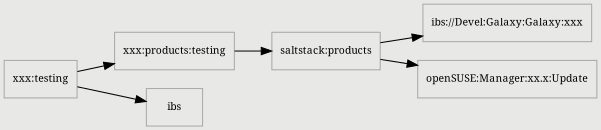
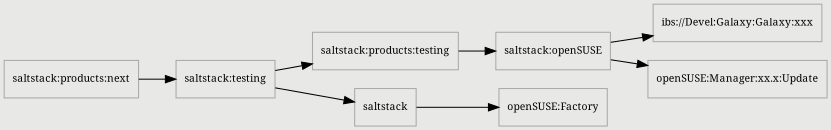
(174, 51) -> (385, 51)
(326, 51) -> (553, 51)
(41, 79) -> (226, 79)
none -> (71, 79)
(174, 107) -> (385, 107)
none -> (553, 107)
